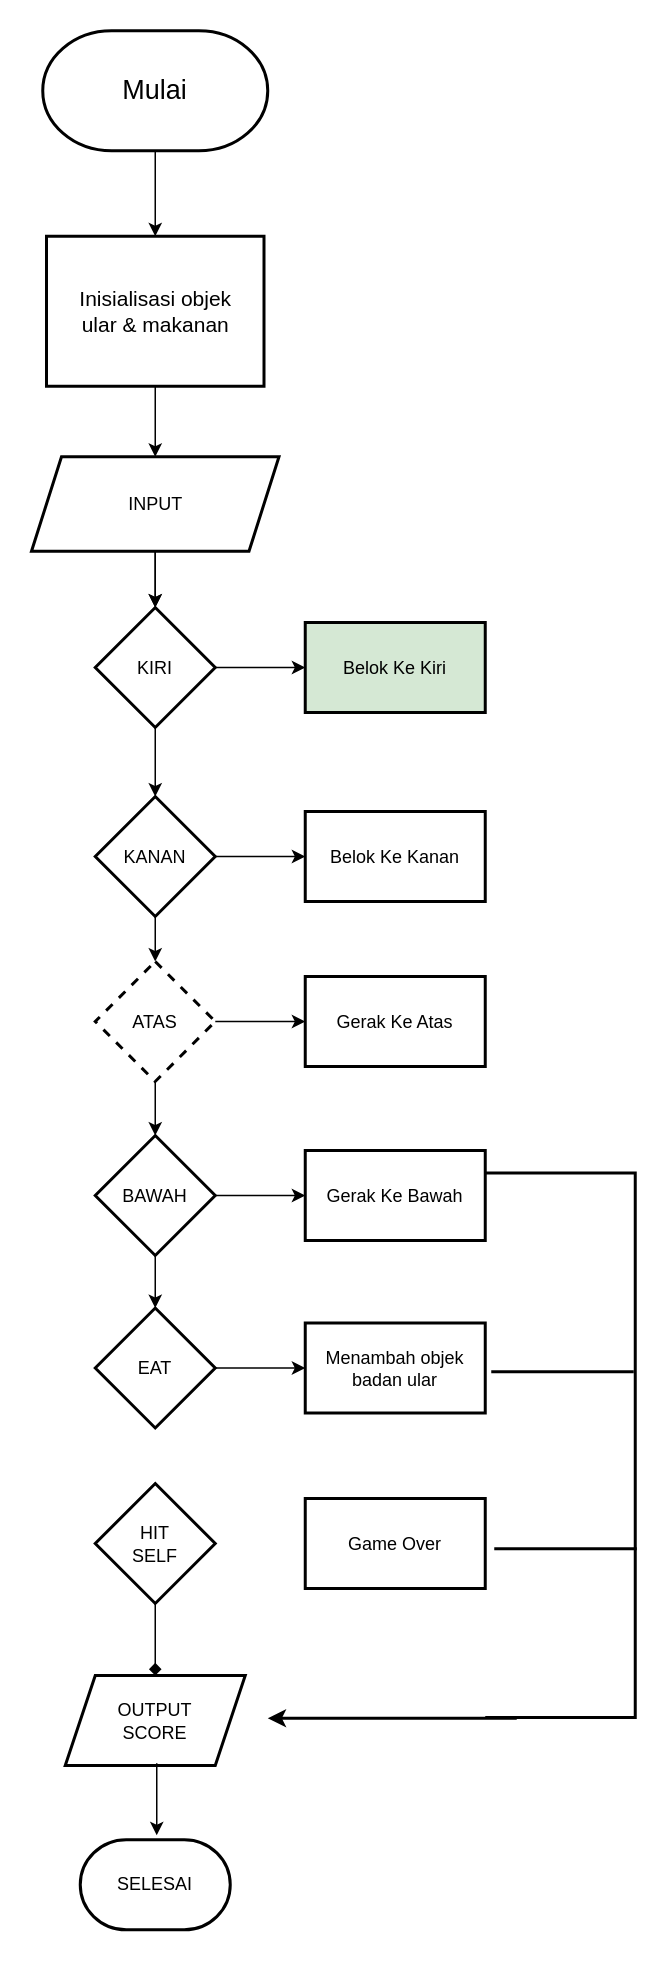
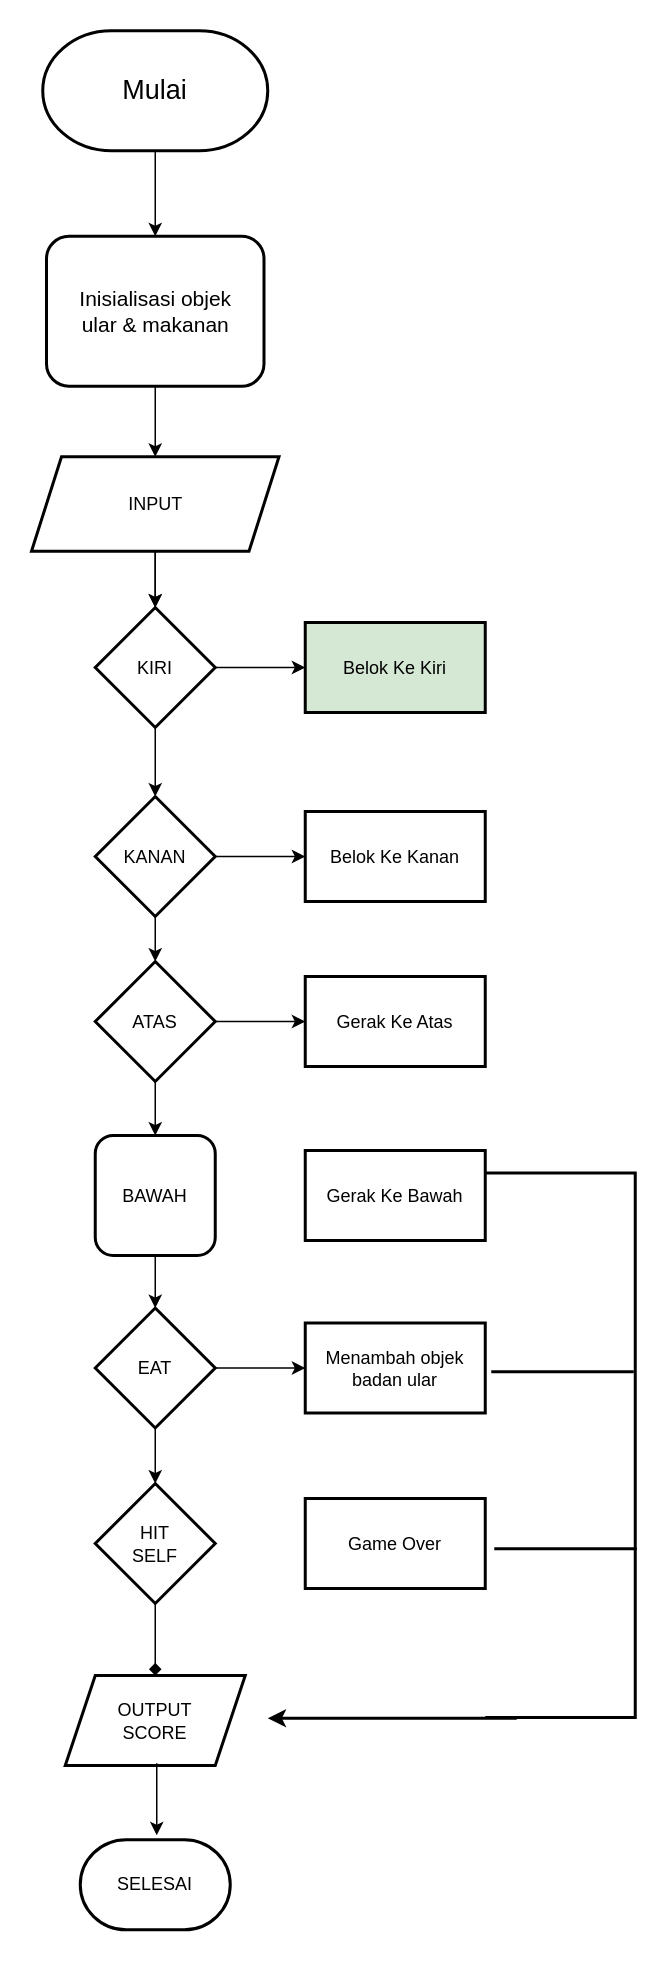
(155, 311) -> (155, 311)
(155, 1022) -> (155, 1022)
(155, 1196) -> (155, 1196)
(255, 1196) -> none
none -> (155, 1455)
